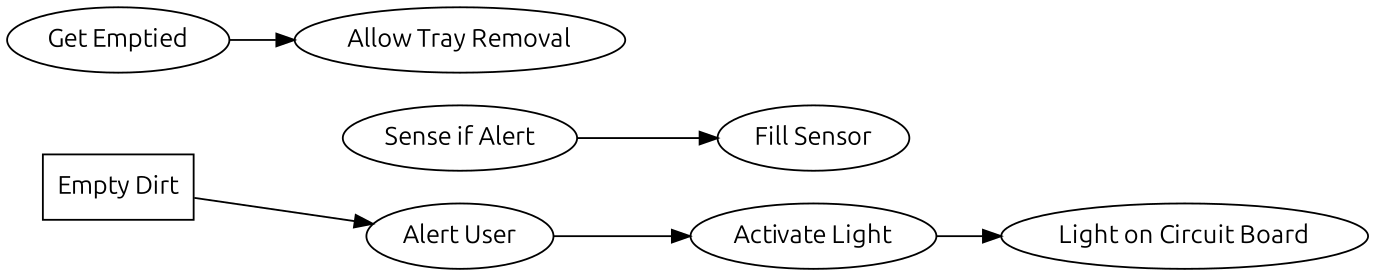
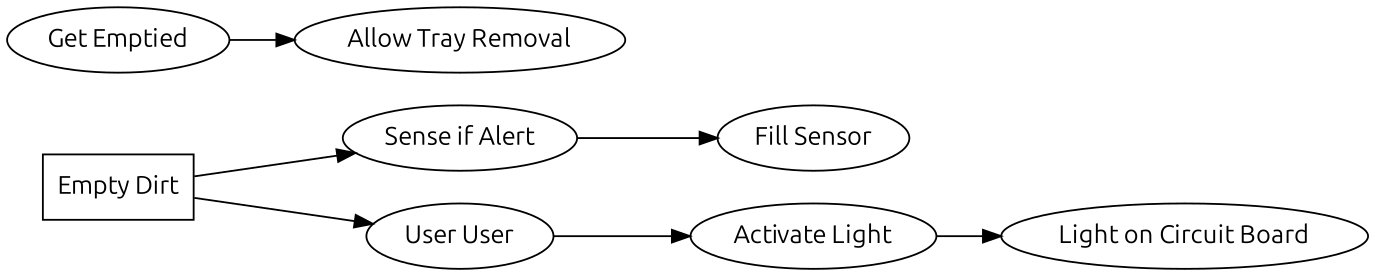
none -> (266, 166)
(460, 236) -> (460, 236)
